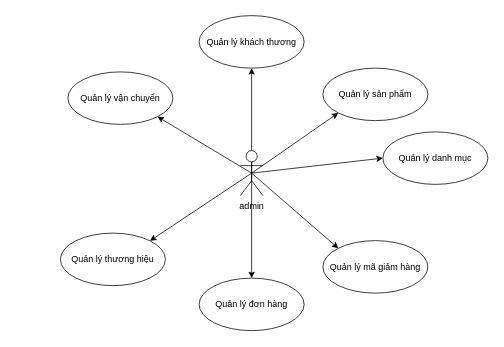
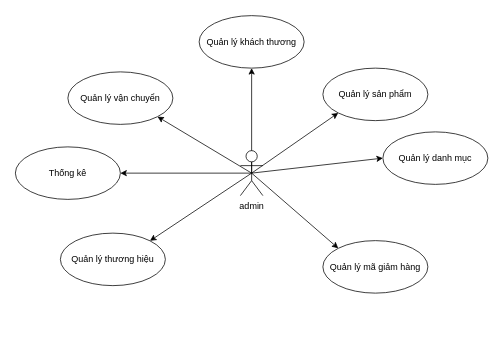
none -> (68, 173)
none -> (127, 173)
(252, 229) -> none
(252, 304) -> none
